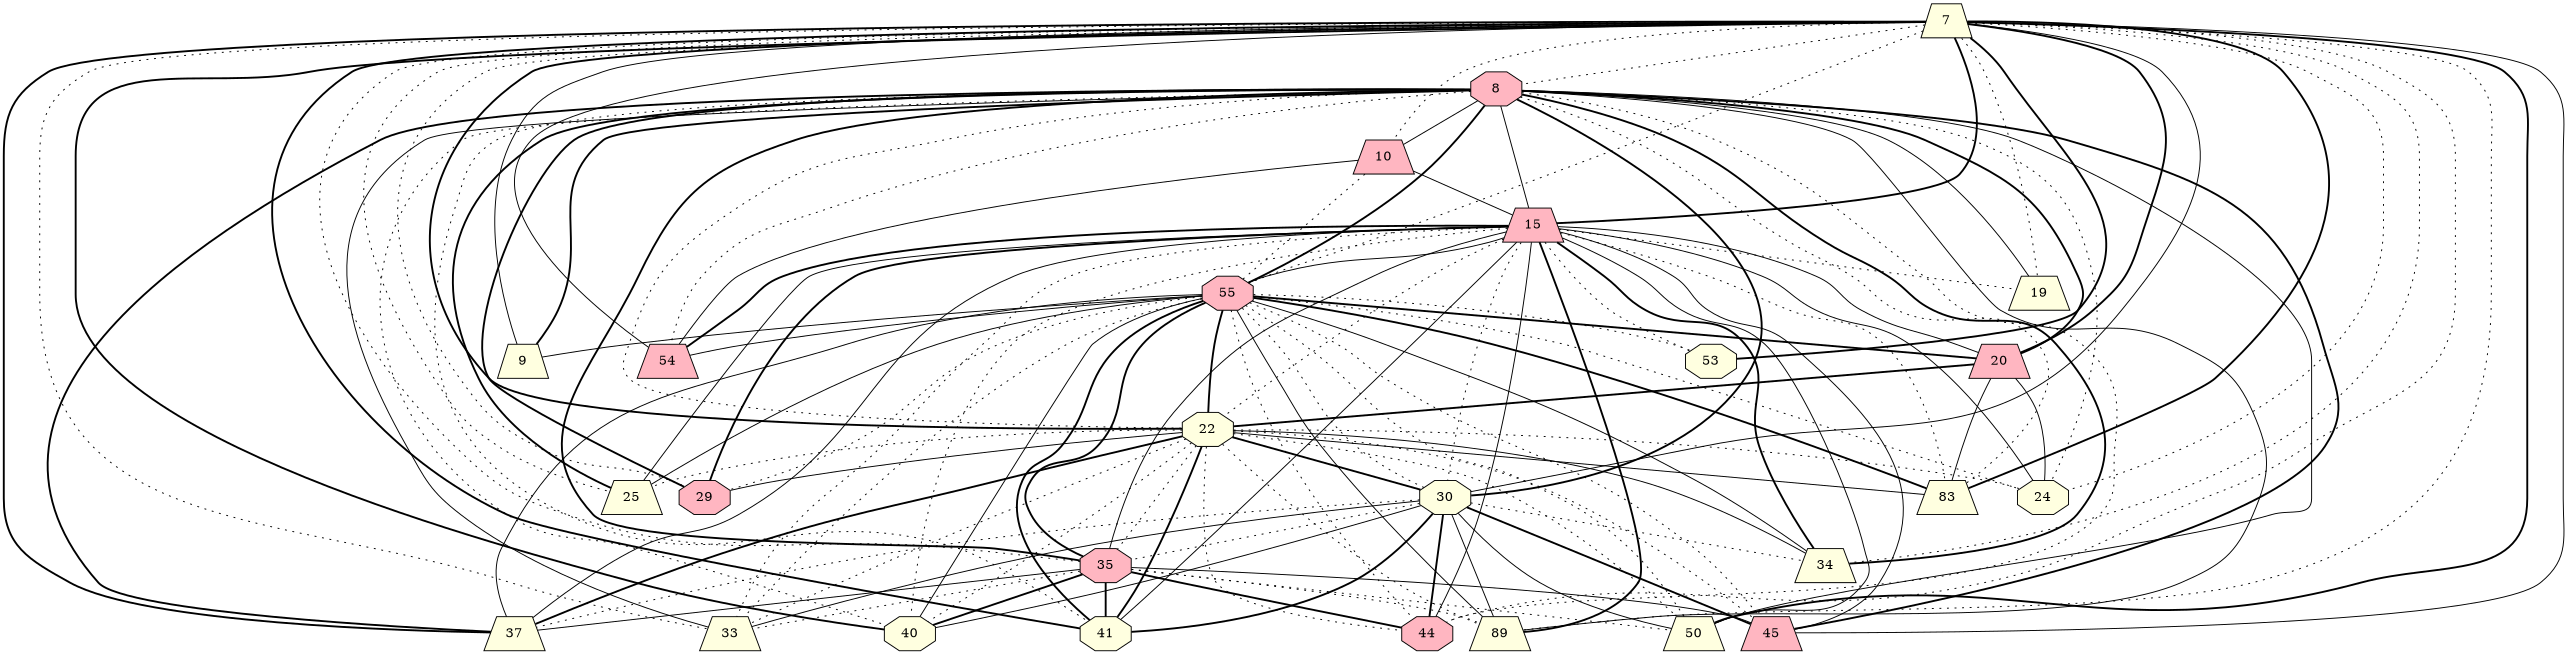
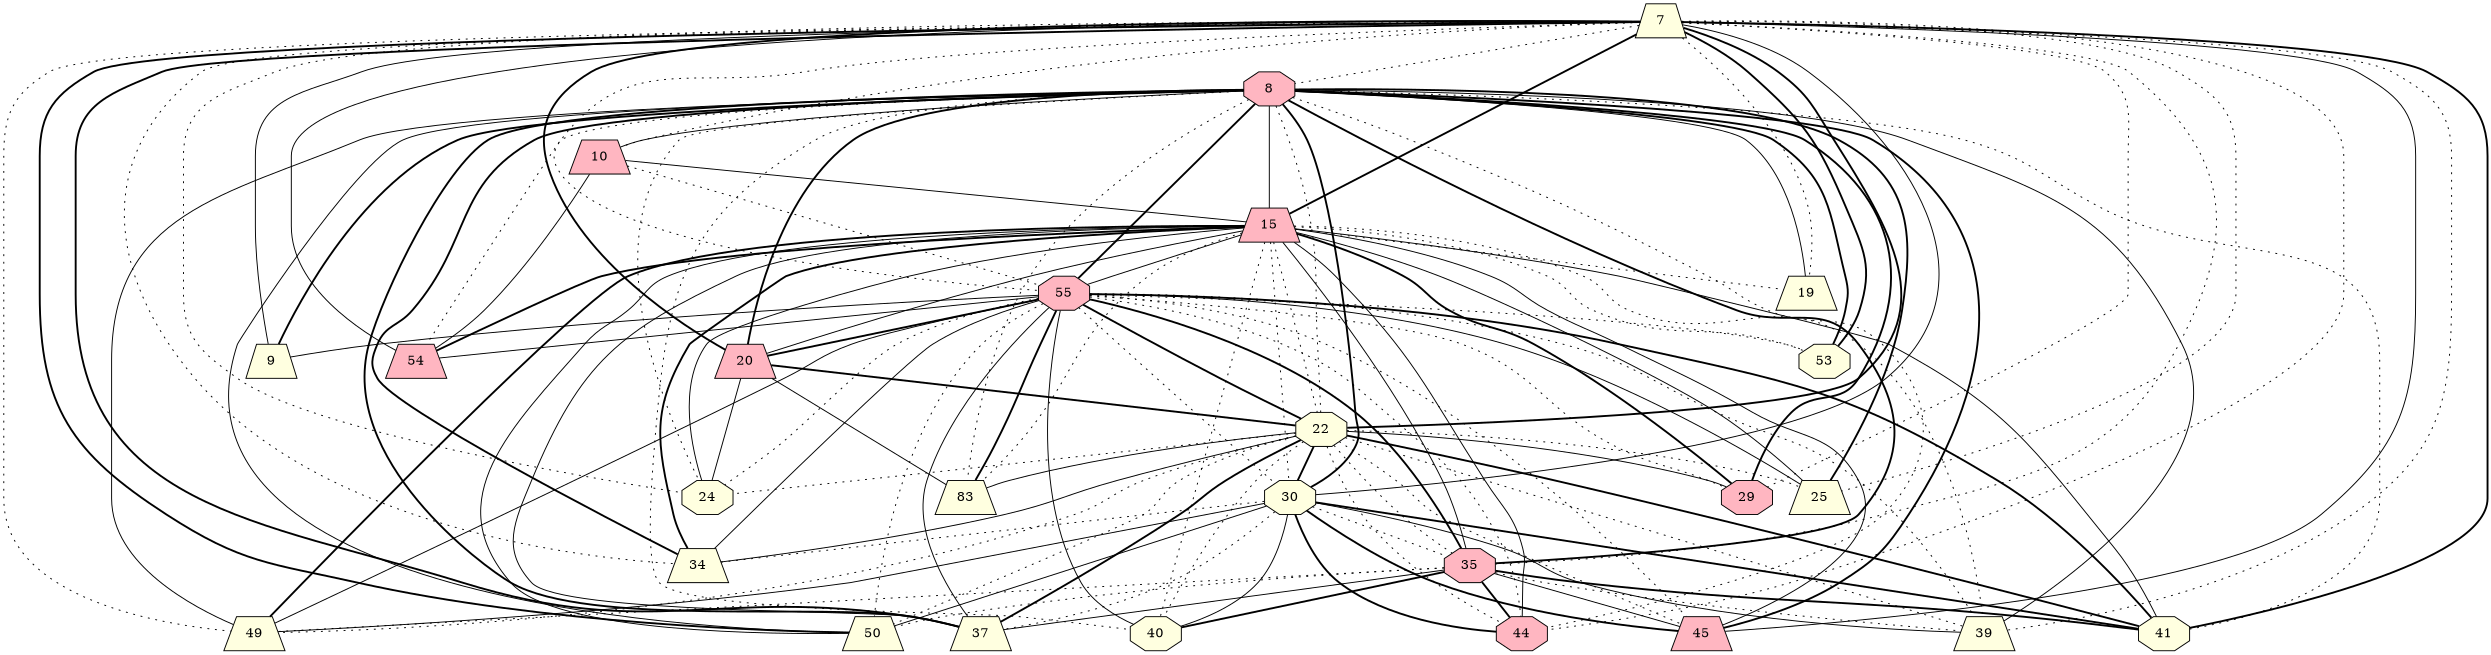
(310, 72) -> none
none -> (1755, 134)
(2325, 211) -> none
(730, 634) -> (1984, 634)
(1500, 634) -> (254, 634)
